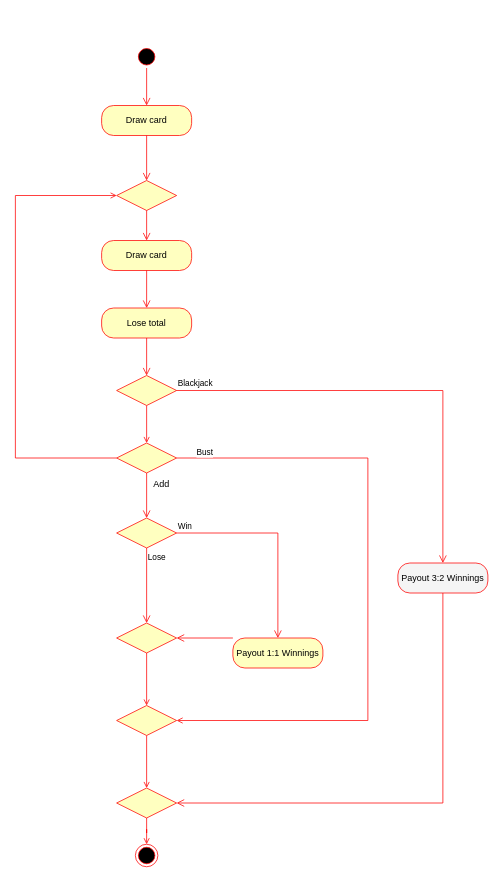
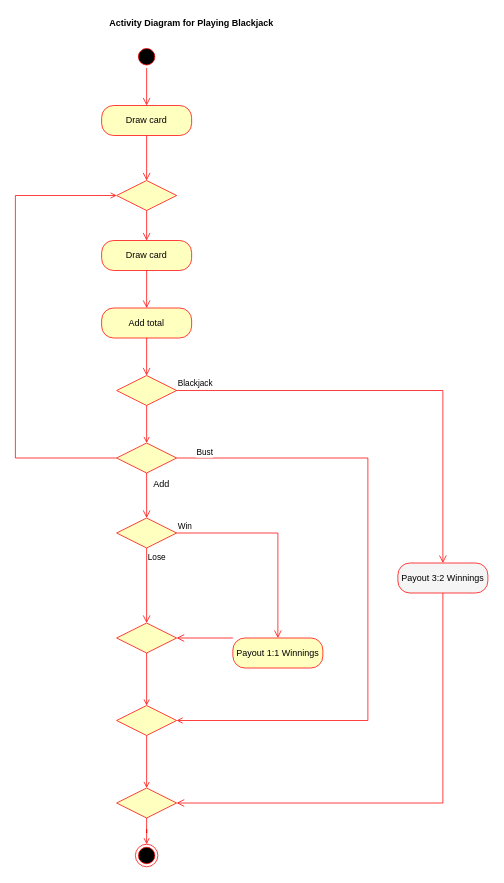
none -> (192, 23)
(147, 323) -> (147, 323)
